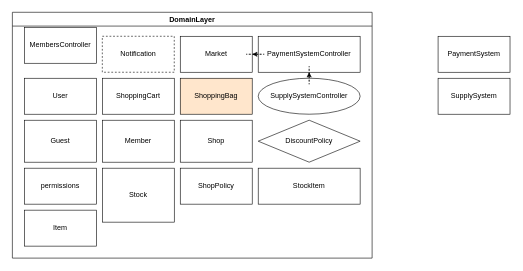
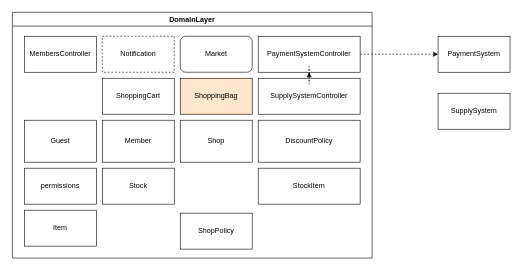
(60, 45) -> (60, 54)
(216, 54) -> (216, 54)
(253, 54) -> (432, 54)
(60, 96) -> none
(309, 96) -> (309, 96)
(474, 96) -> (474, 111)
(309, 141) -> (309, 141)
(216, 186) -> (216, 231)
(138, 195) -> (138, 186)
